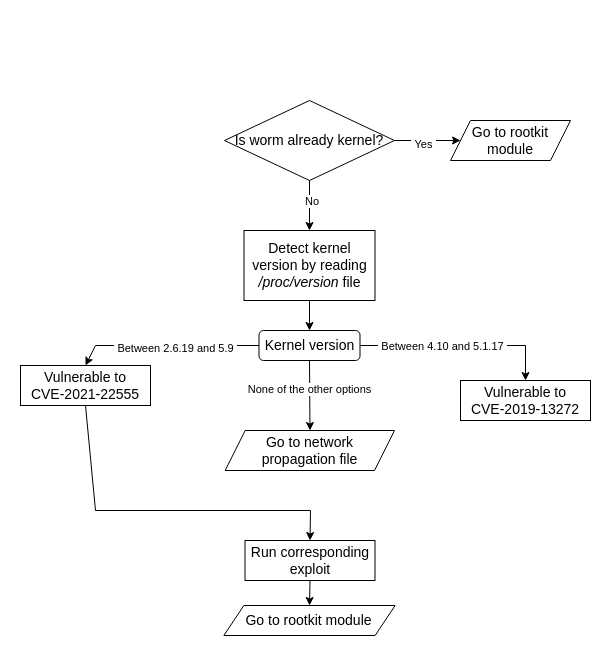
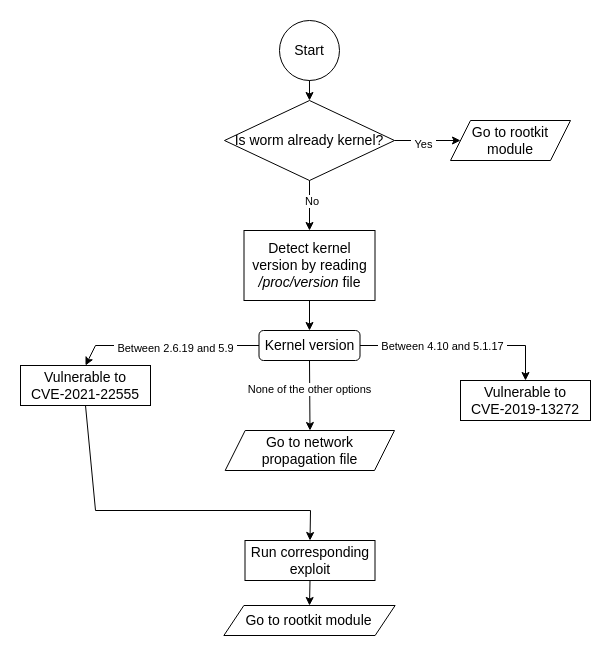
none -> (309, 51)
none -> (309, 87)
